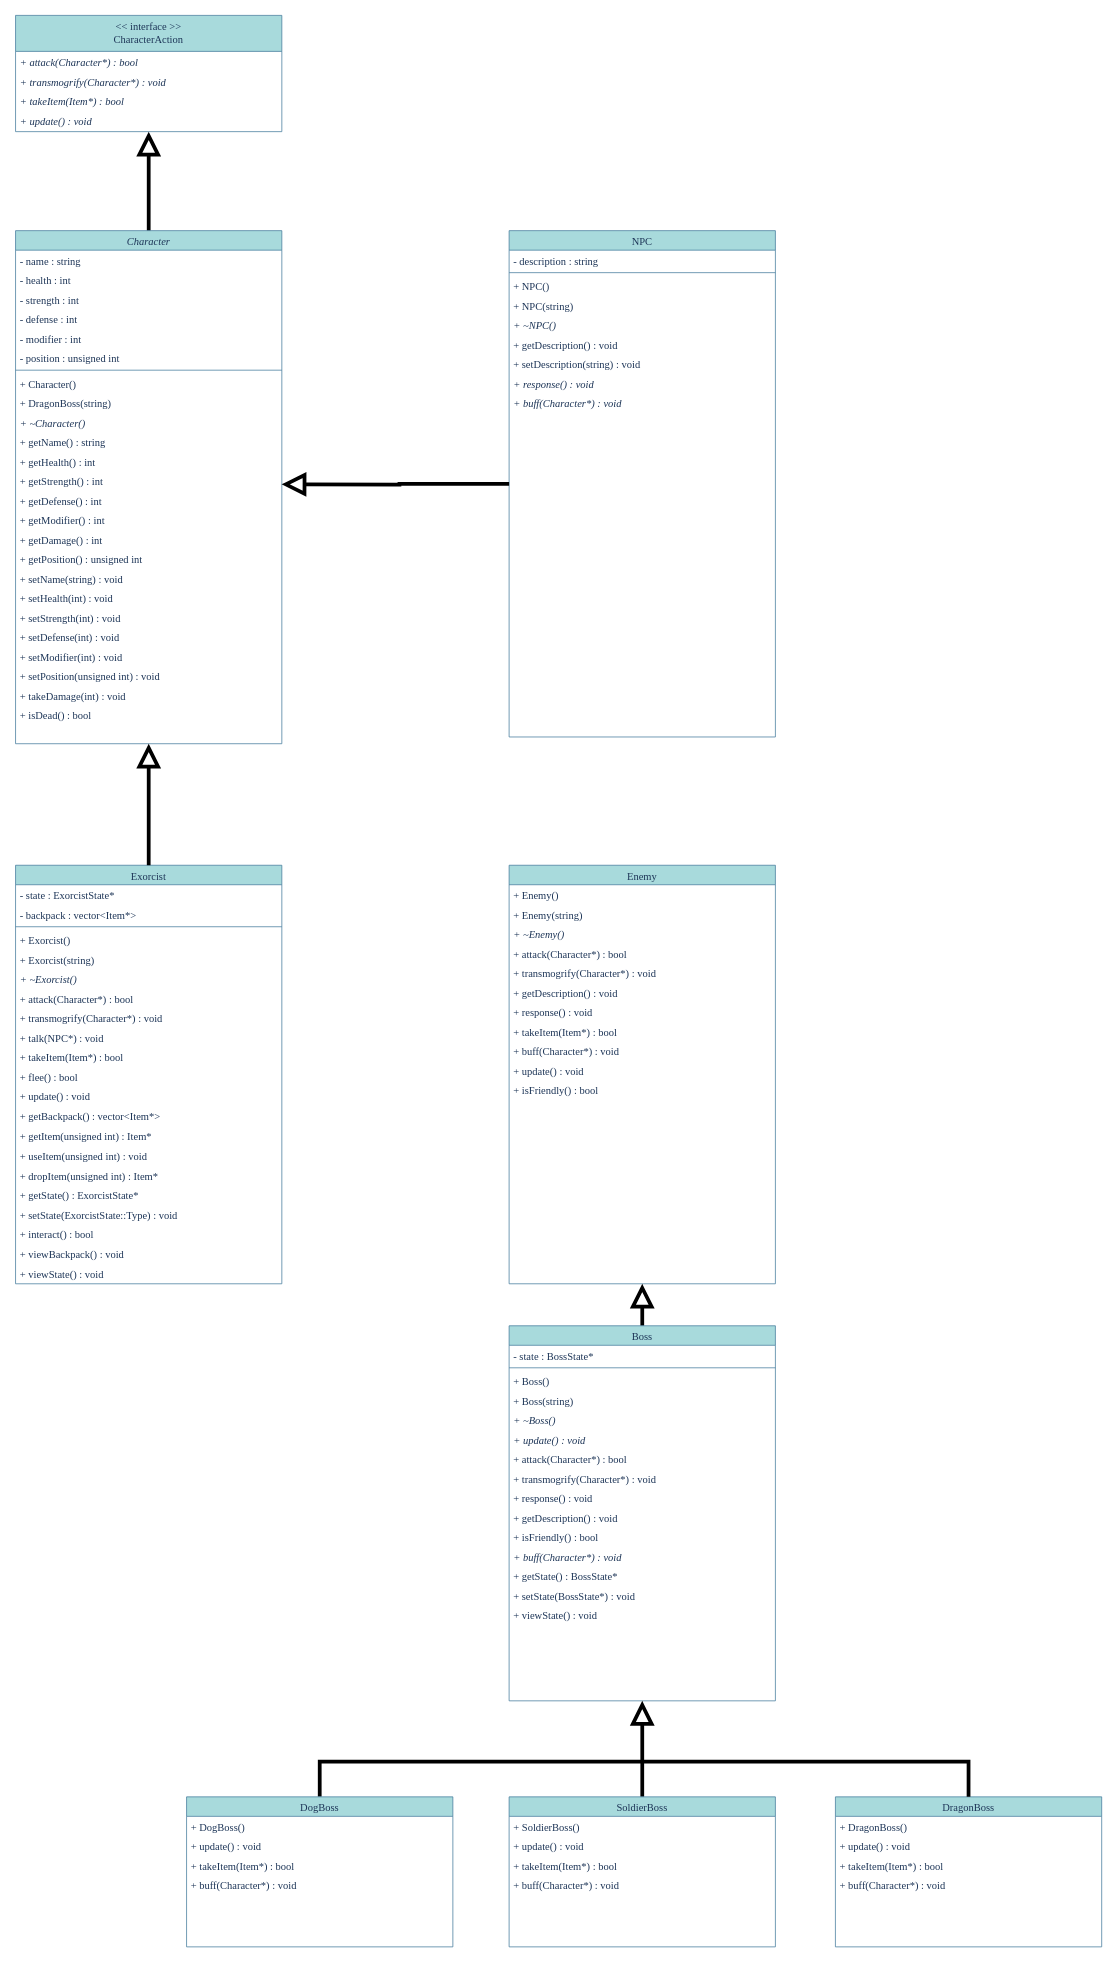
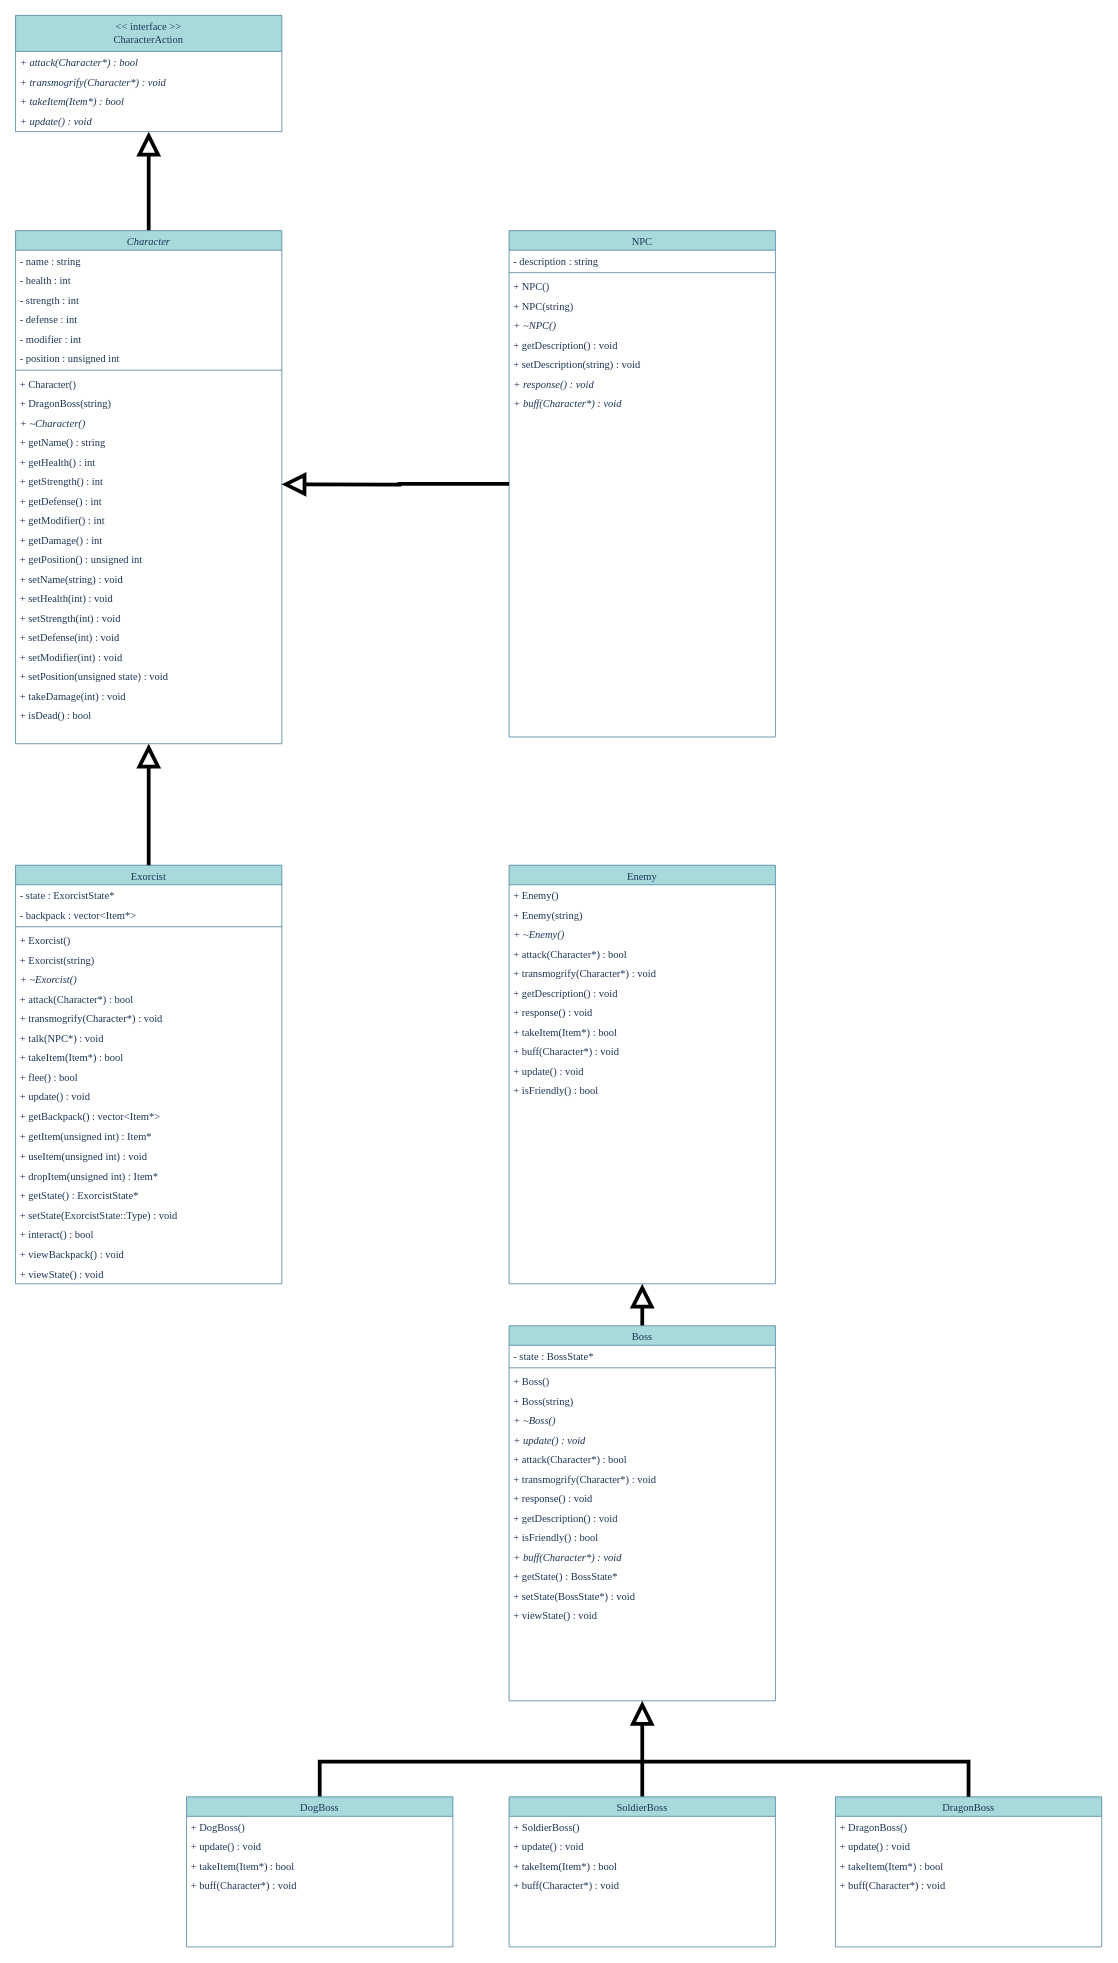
(106, 677) -> (113, 677)
